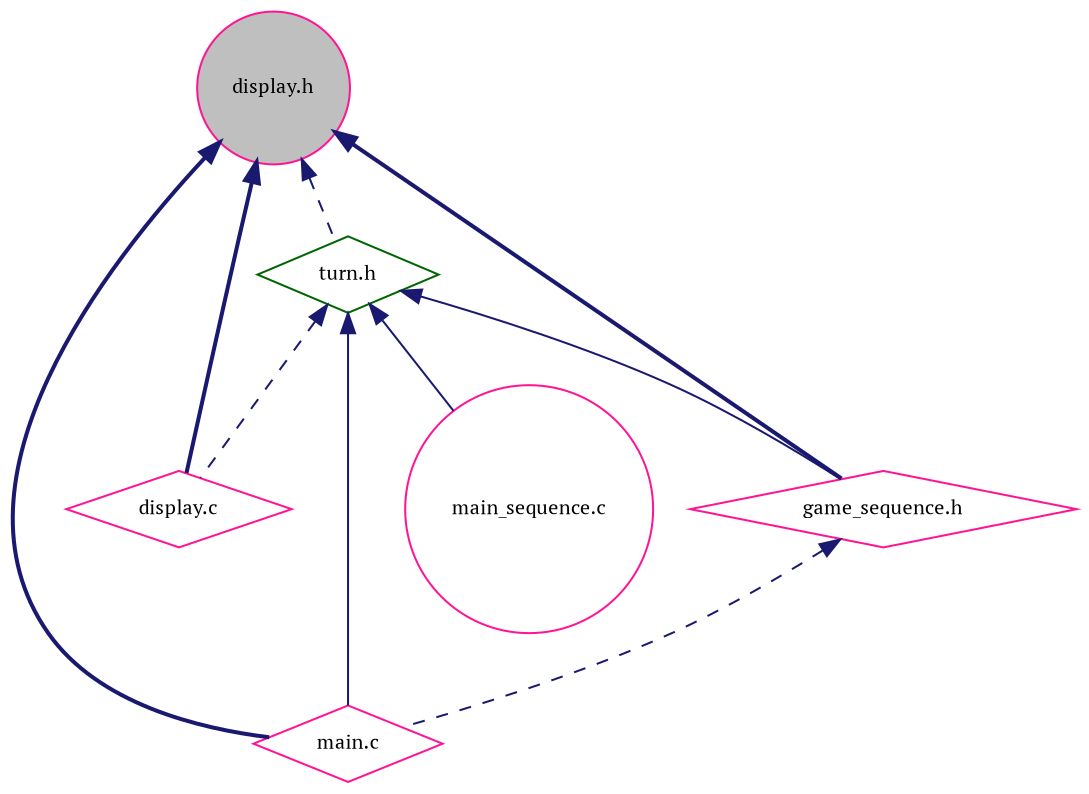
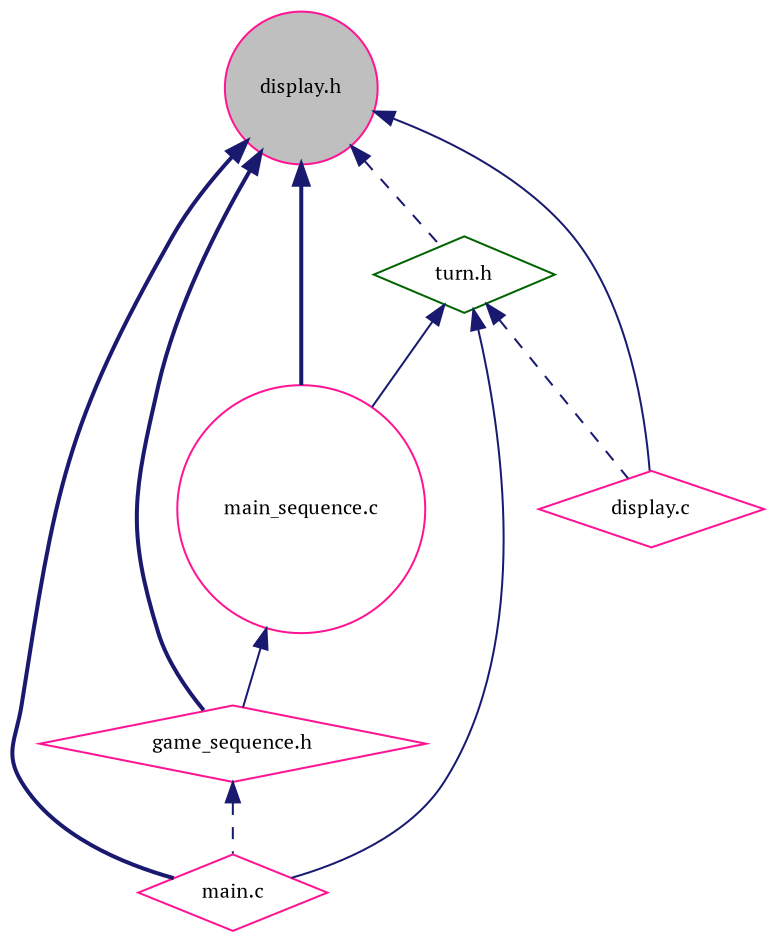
none -> (301, 285)
(219, 327) -> (582, 250)
(638, 371) -> (252, 678)
